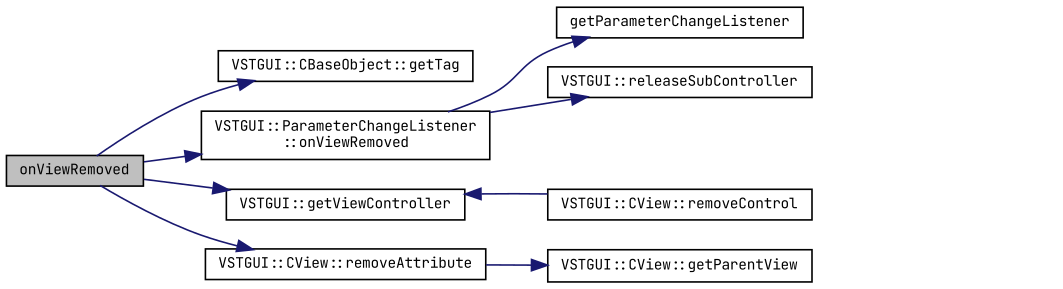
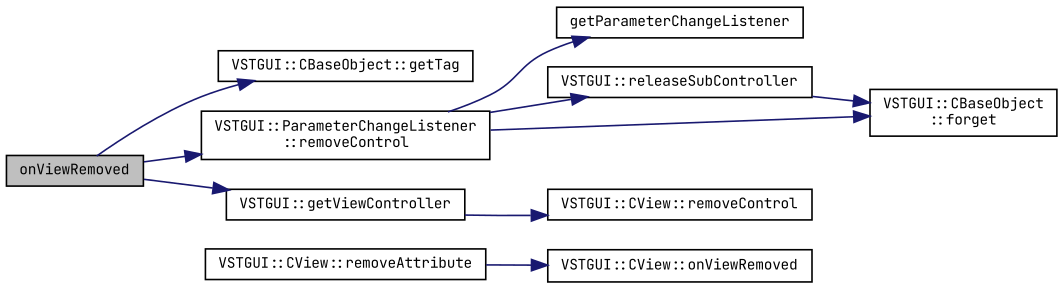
none -> (963, 113)
(346, 135) -> (346, 135)
(514, 194) -> (498, 215)
(166, 221) -> none
(680, 266) -> (680, 266)
